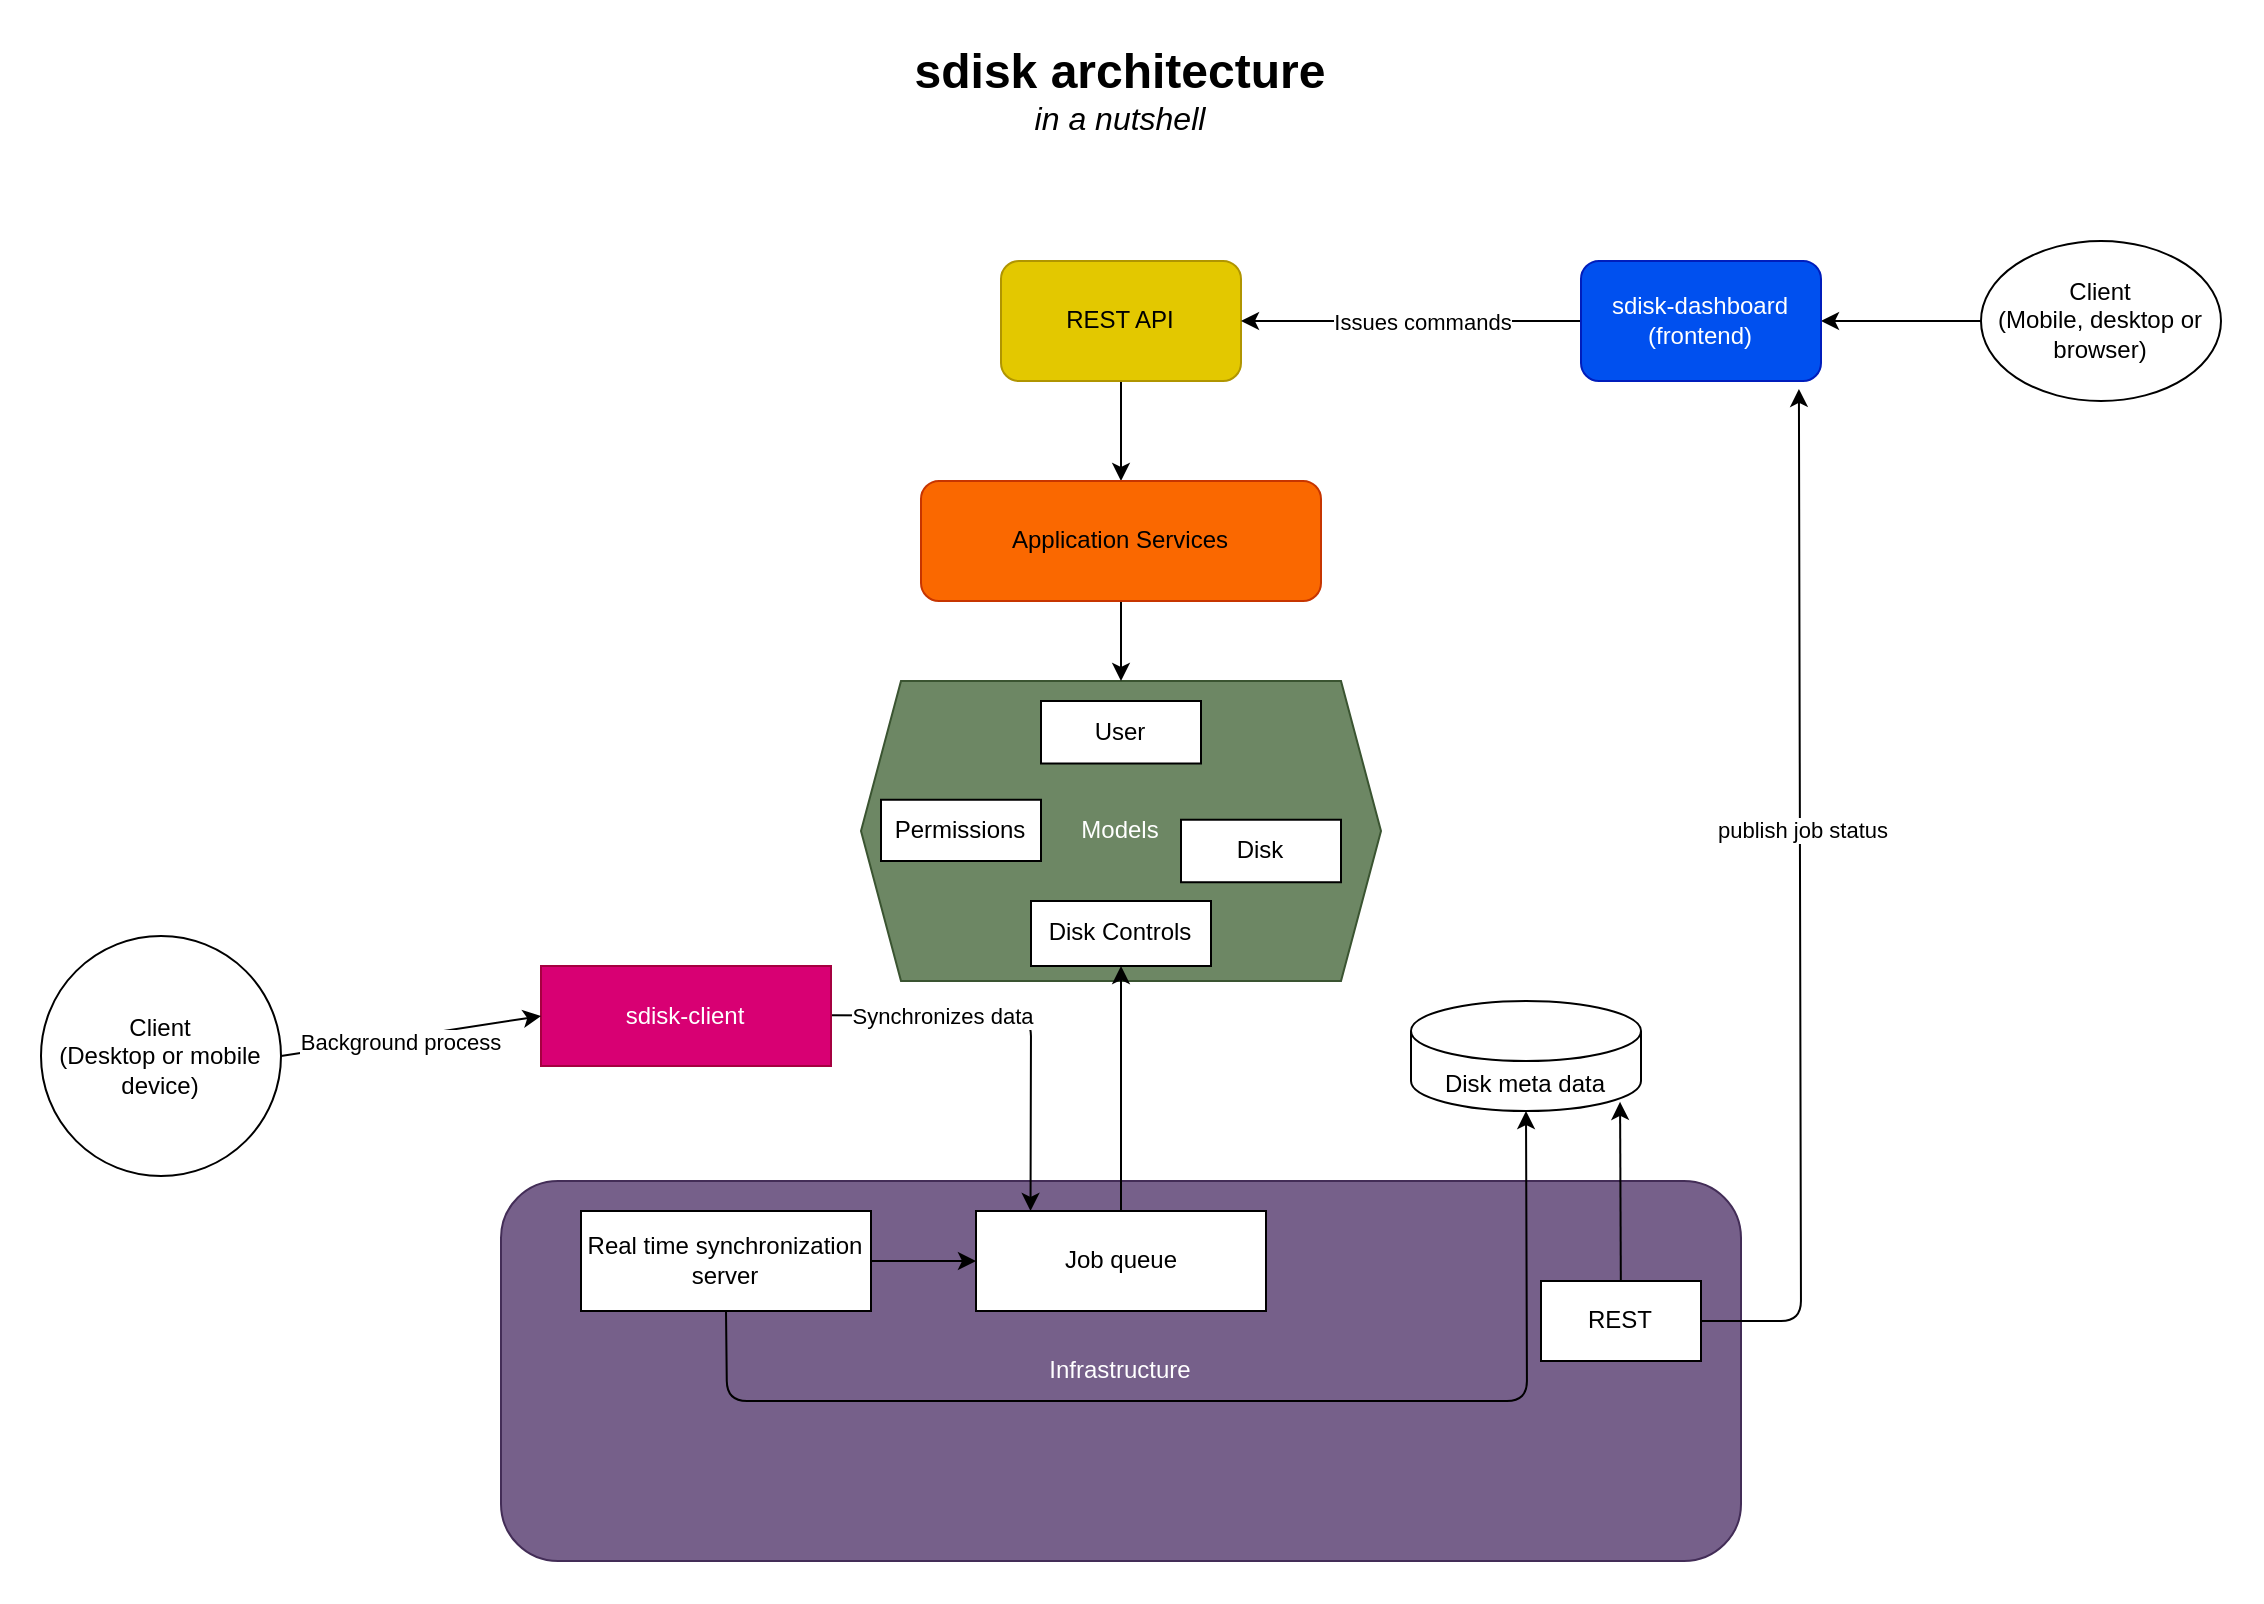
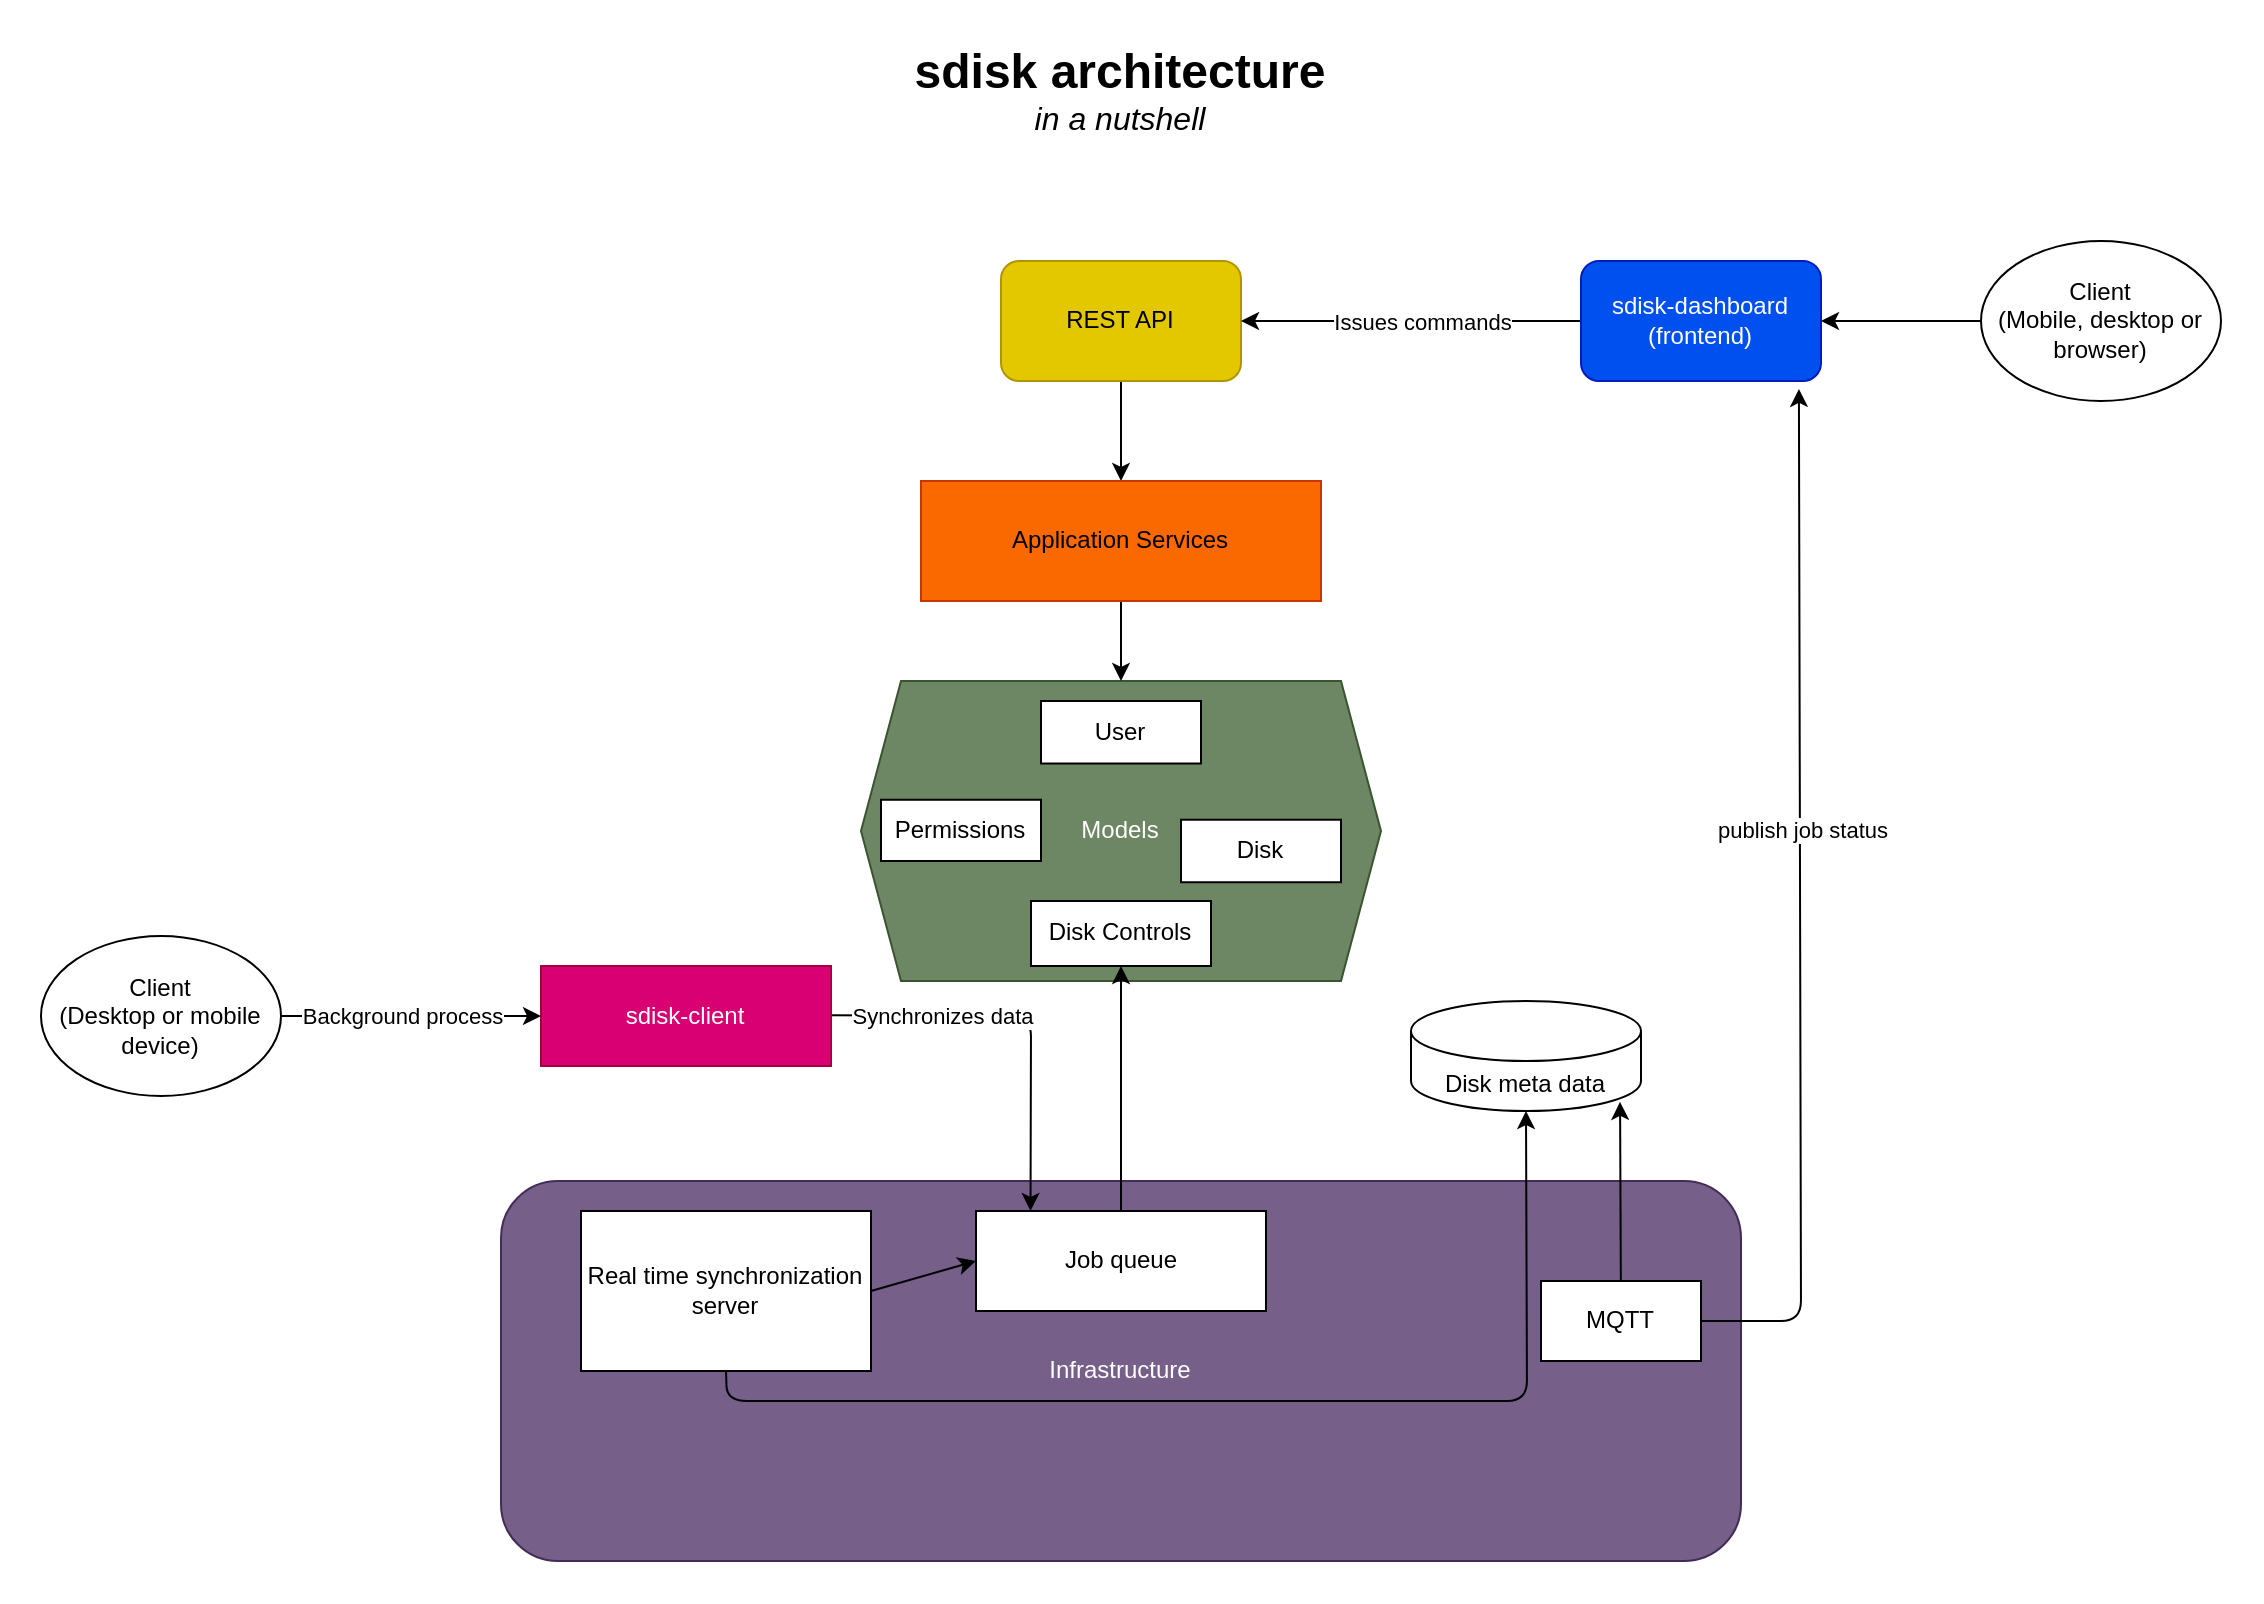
(1121, 541) -> (1121, 541)
(161, 1056) -> (161, 1016)
(726, 1261) -> (726, 1291)
(1621, 1321) -> (1621, 1321)
